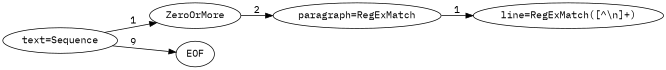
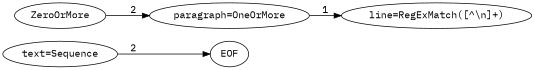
(357, 16) -> (229, 16)
(127, 28) -> none
(133, 42) -> (133, 49)
